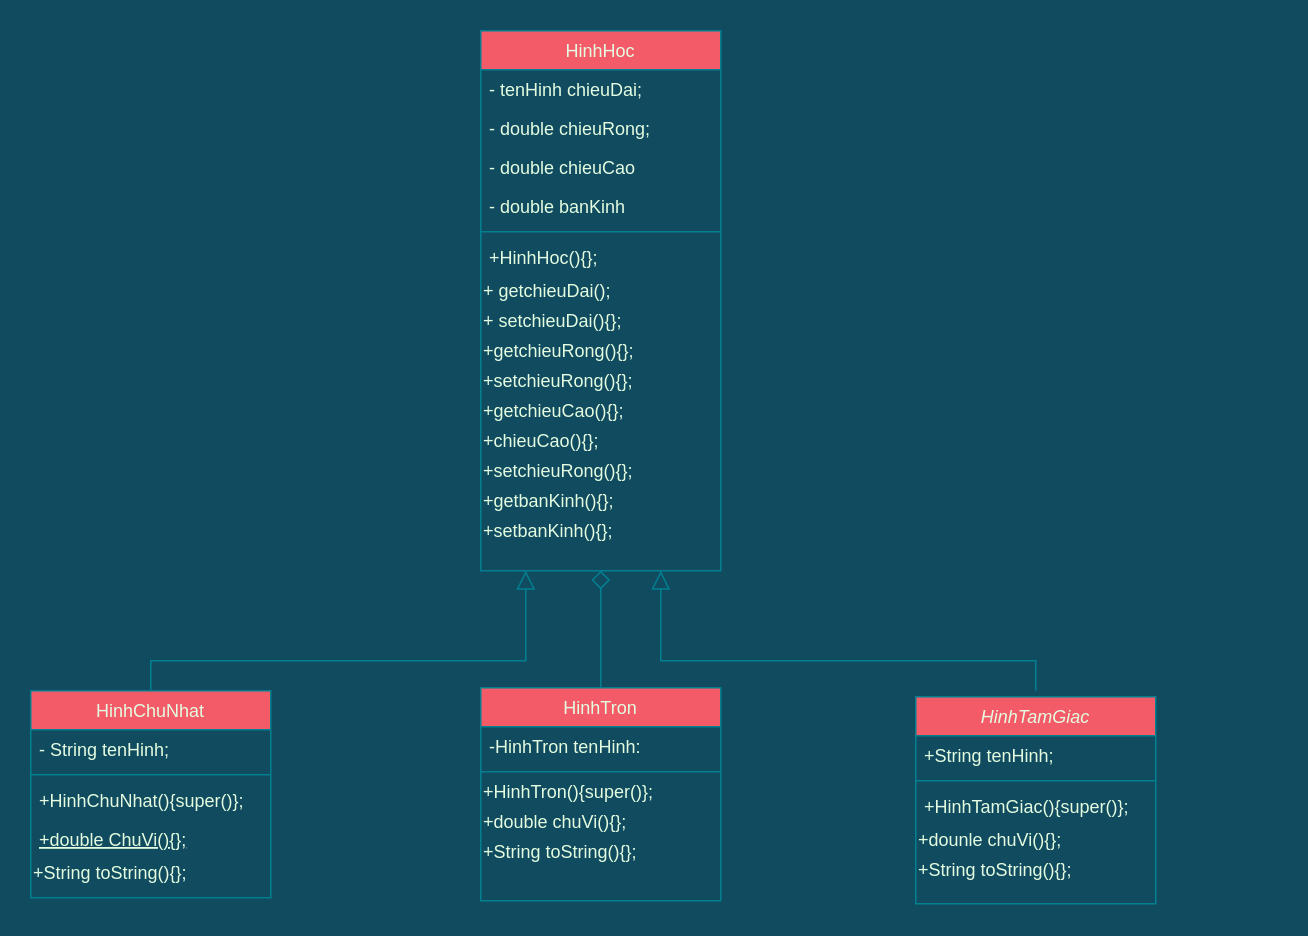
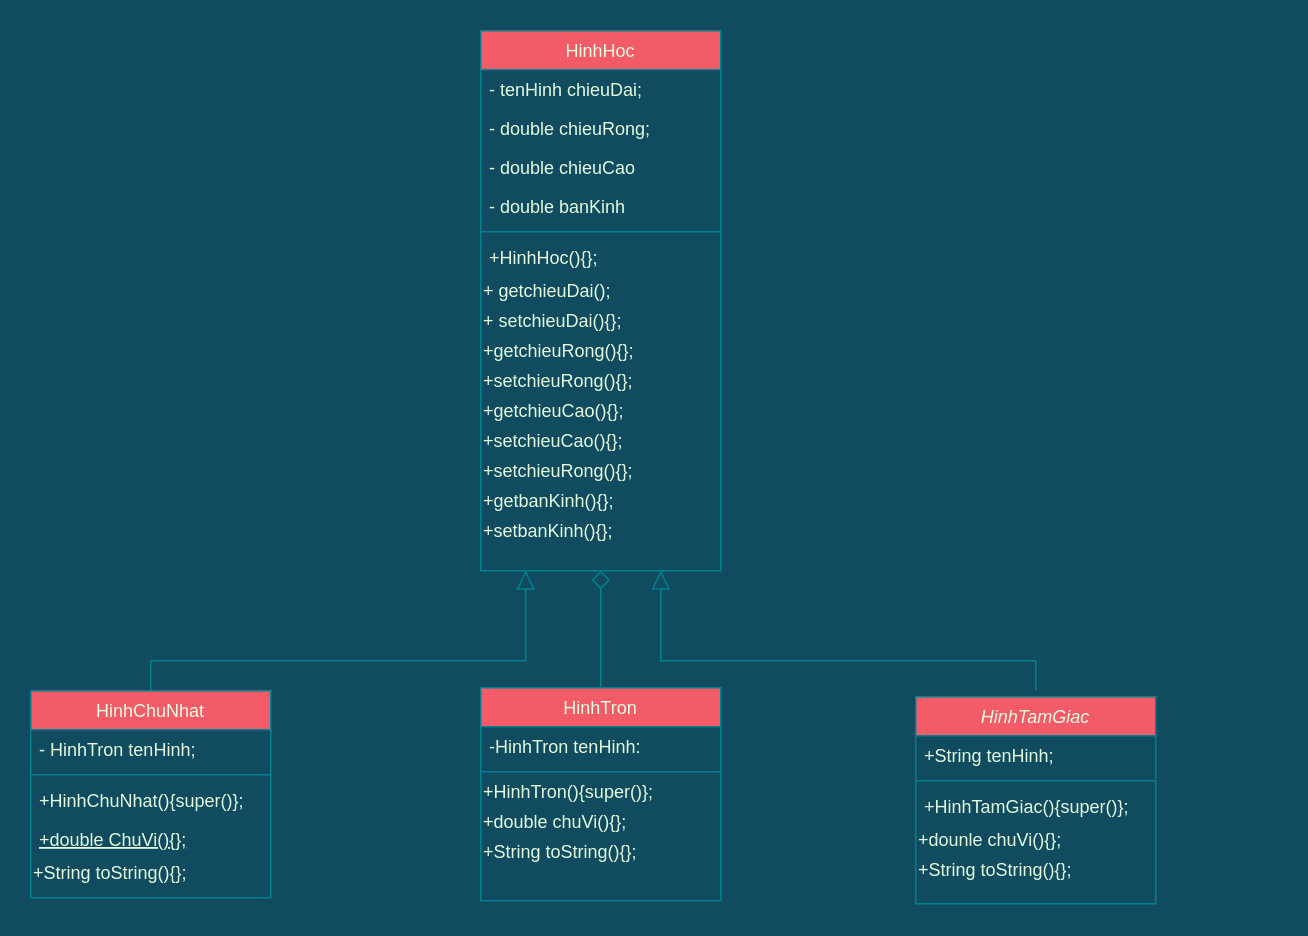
(550, 442) -> (565, 442)
(113, 750) -> (123, 750)
